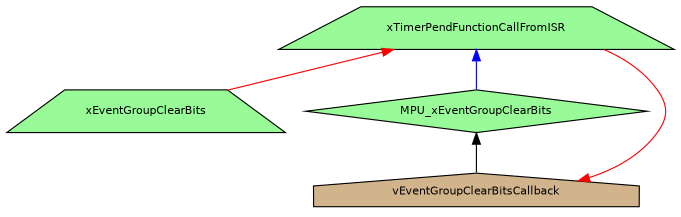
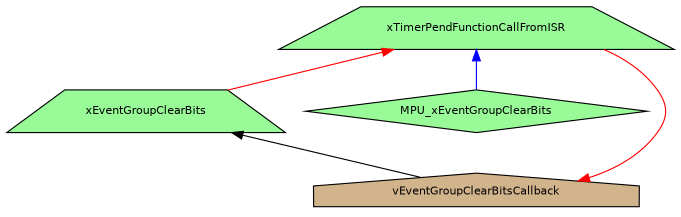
(476, 158) -> (331, 156)
